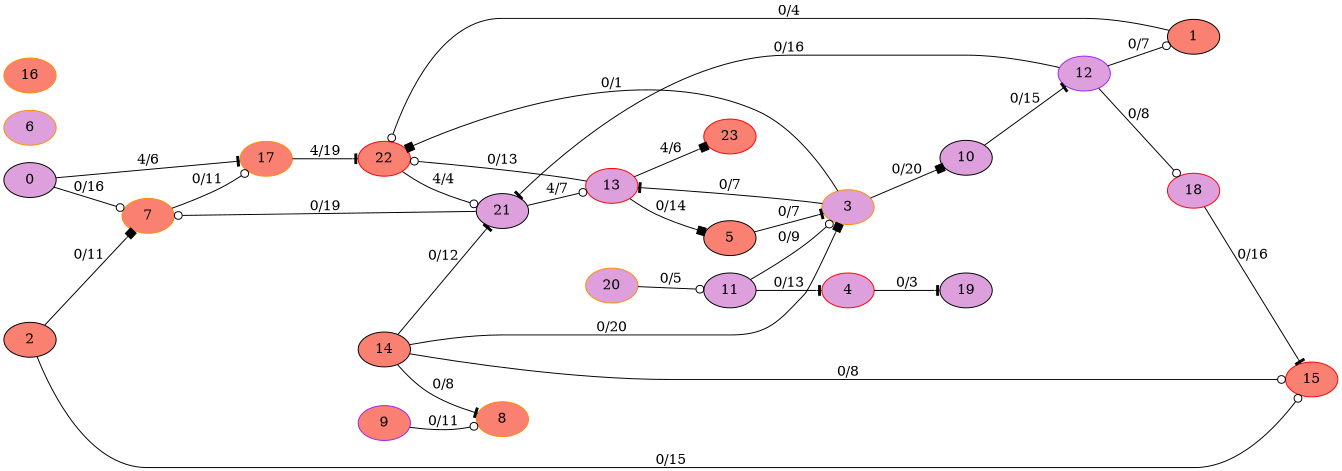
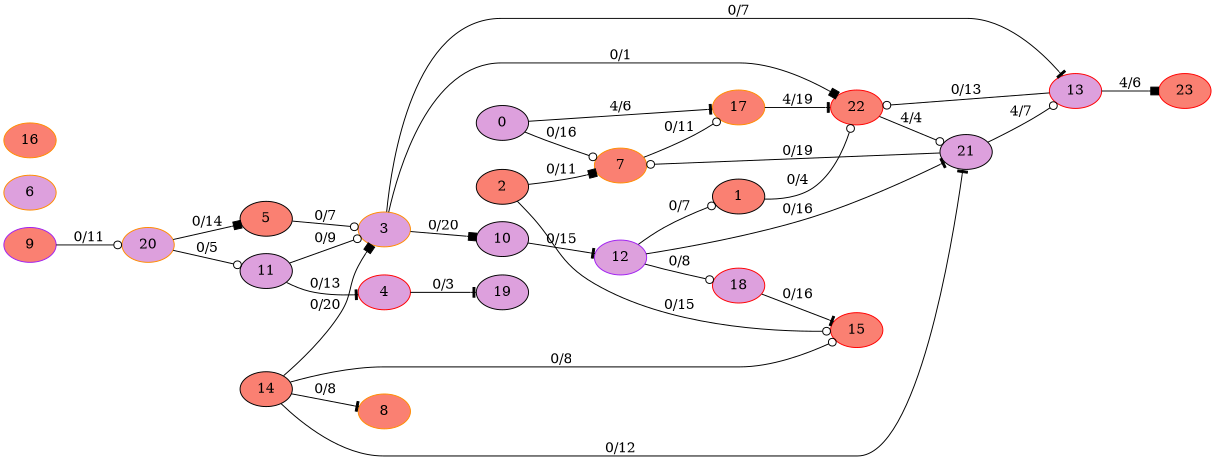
(662, 217) -> (202, 233)
(787, 223) -> (321, 224)
(440, 430) -> (85, 245)
